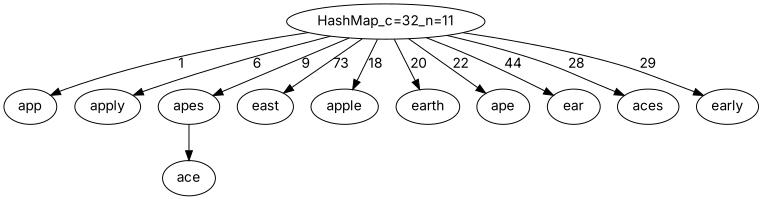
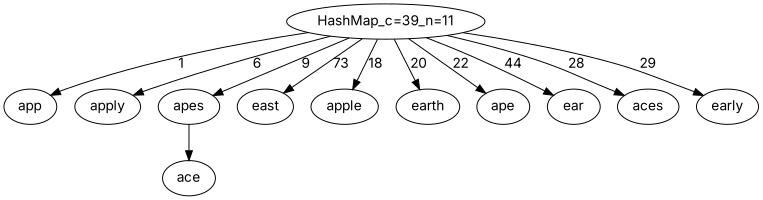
(386, 22) -> (386, 22)
